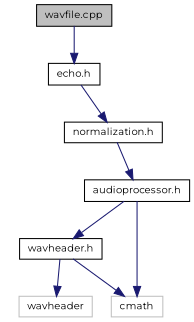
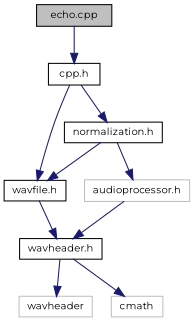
(74, 15) -> (74, 15)
(74, 74) -> (74, 74)
none -> (35, 191)
(137, 191) -> (137, 191)
(137, 244) -> none
